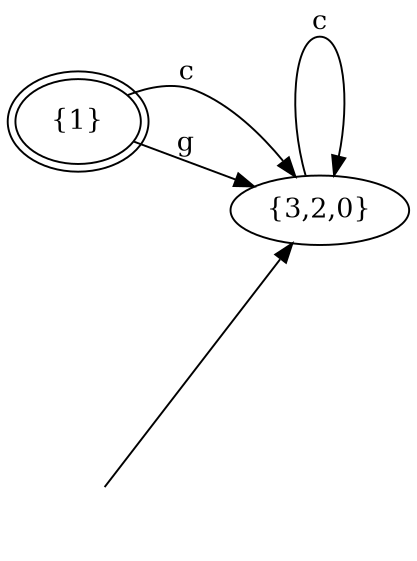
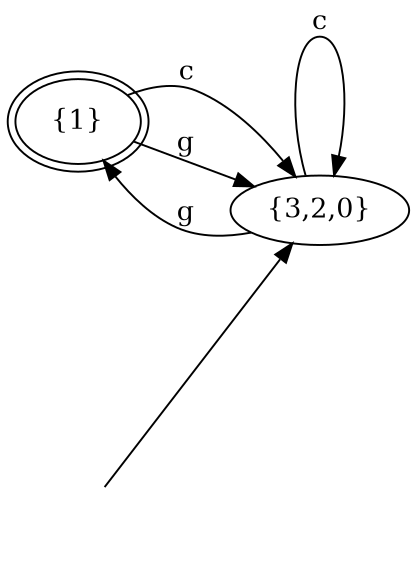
none -> (174, 226)
